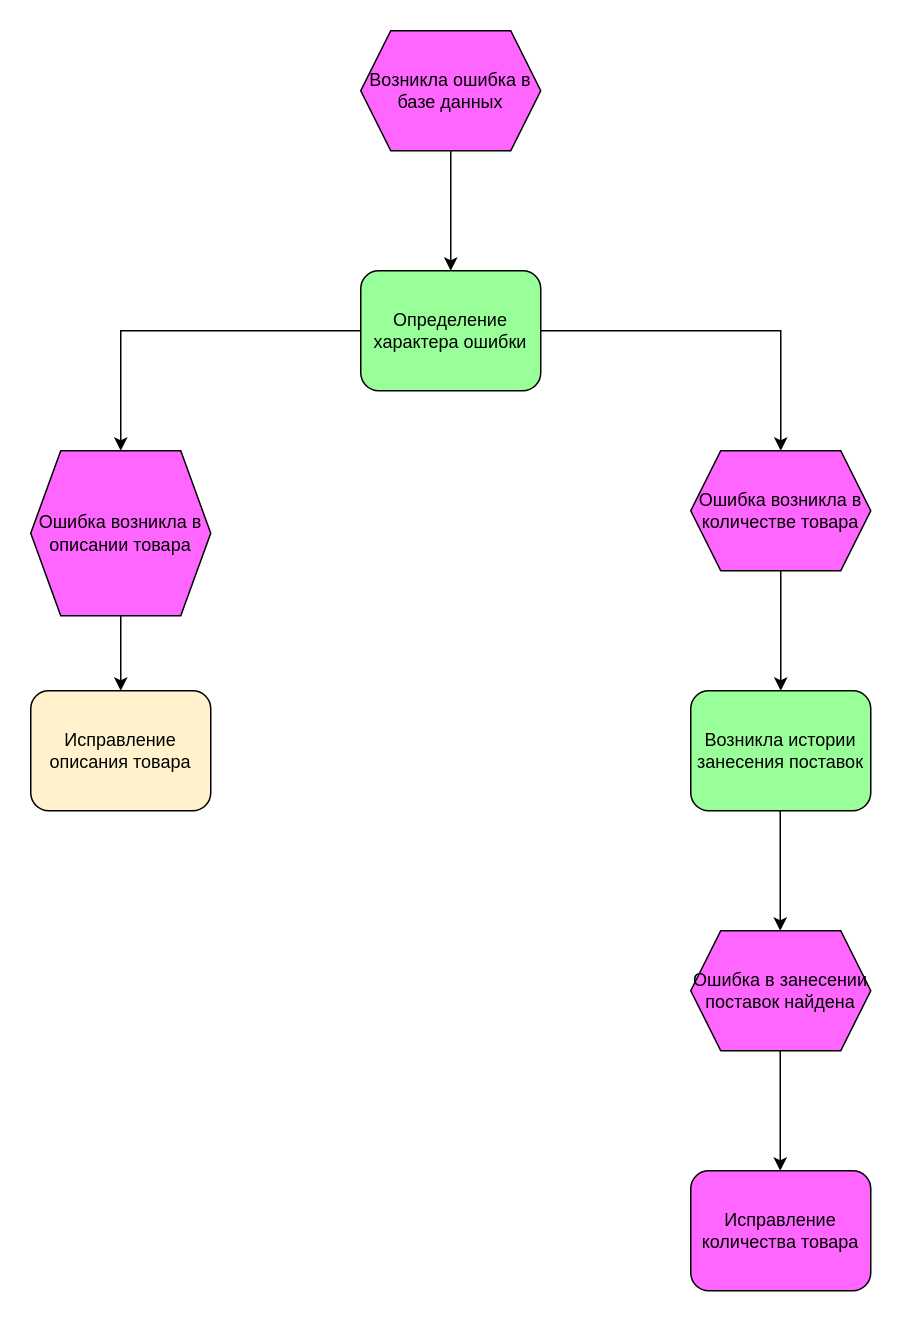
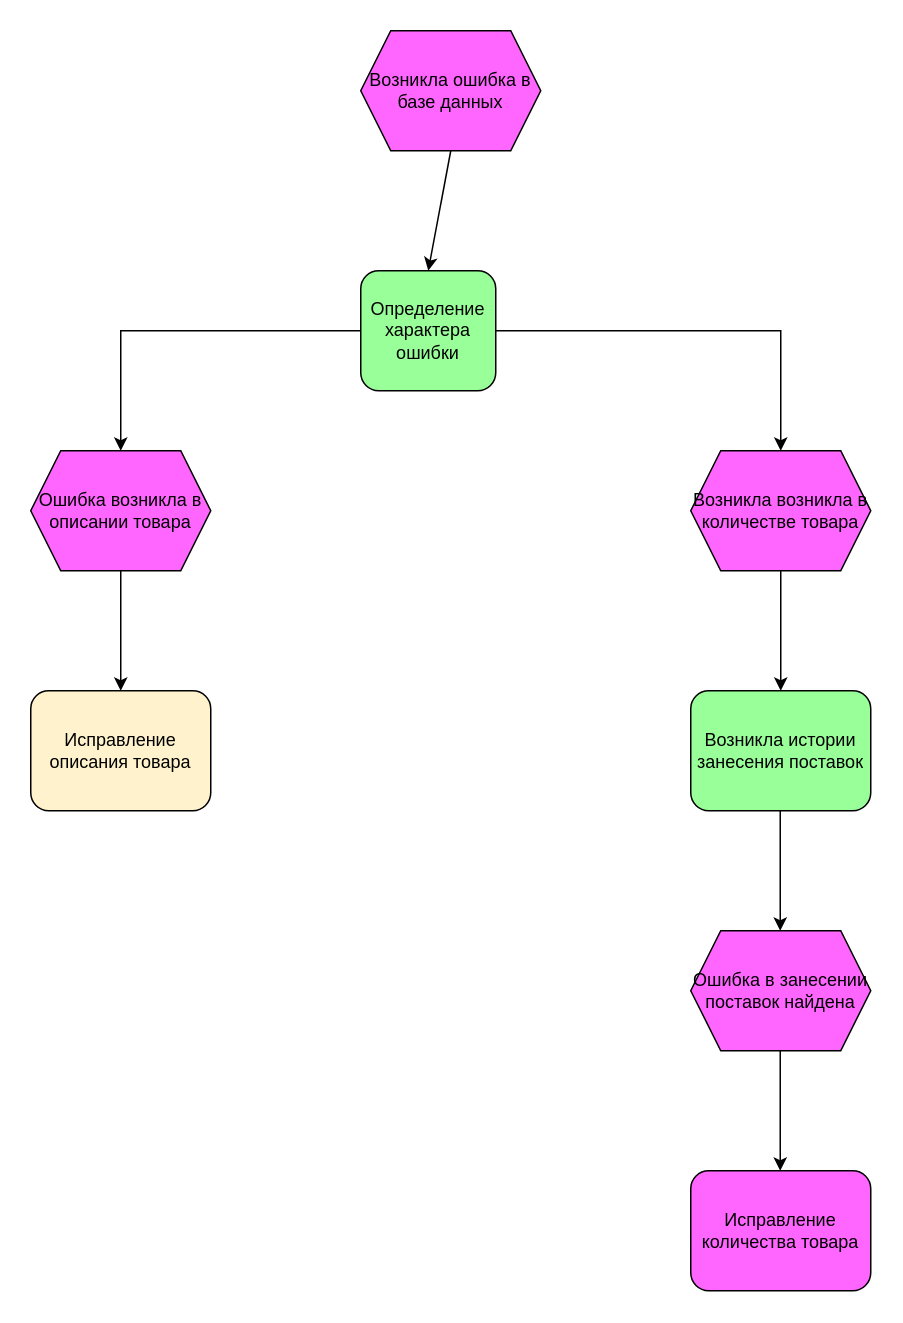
(451, 331) -> (428, 331)
(781, 511) -> (781, 511)
(121, 533) -> (121, 511)
